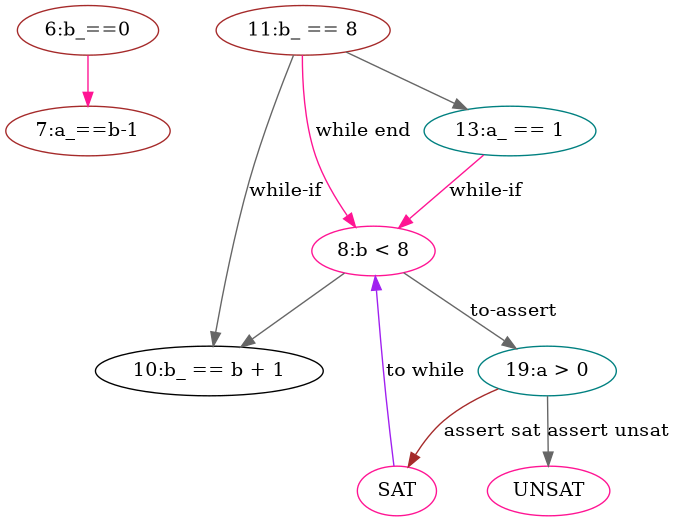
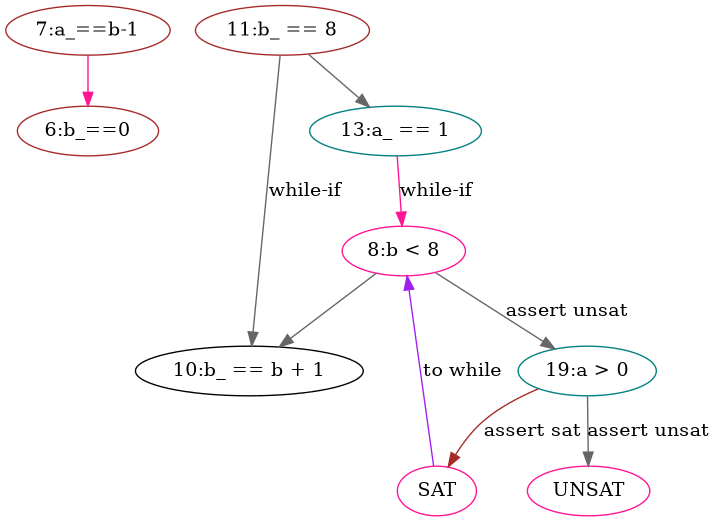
(88, 74) -> (88, 74)
(311, 140) -> none
(514, 311) -> (567, 311)
